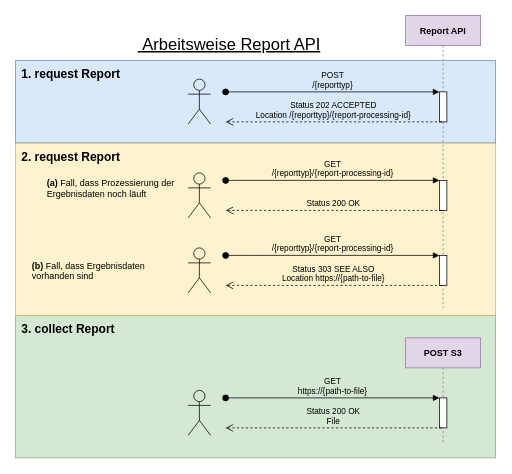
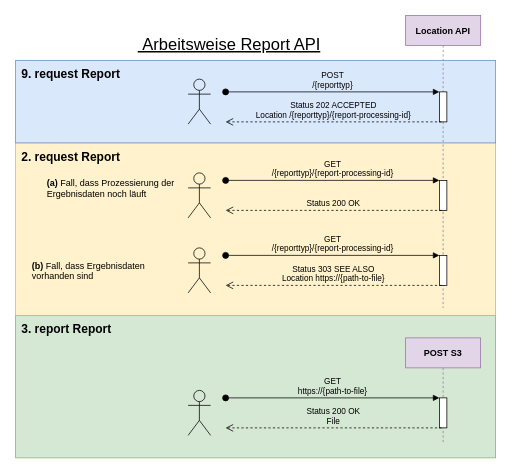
(443, 31) -> (443, 31)
(61, 73) -> (61, 73)
(71, 329) -> (70, 329)
